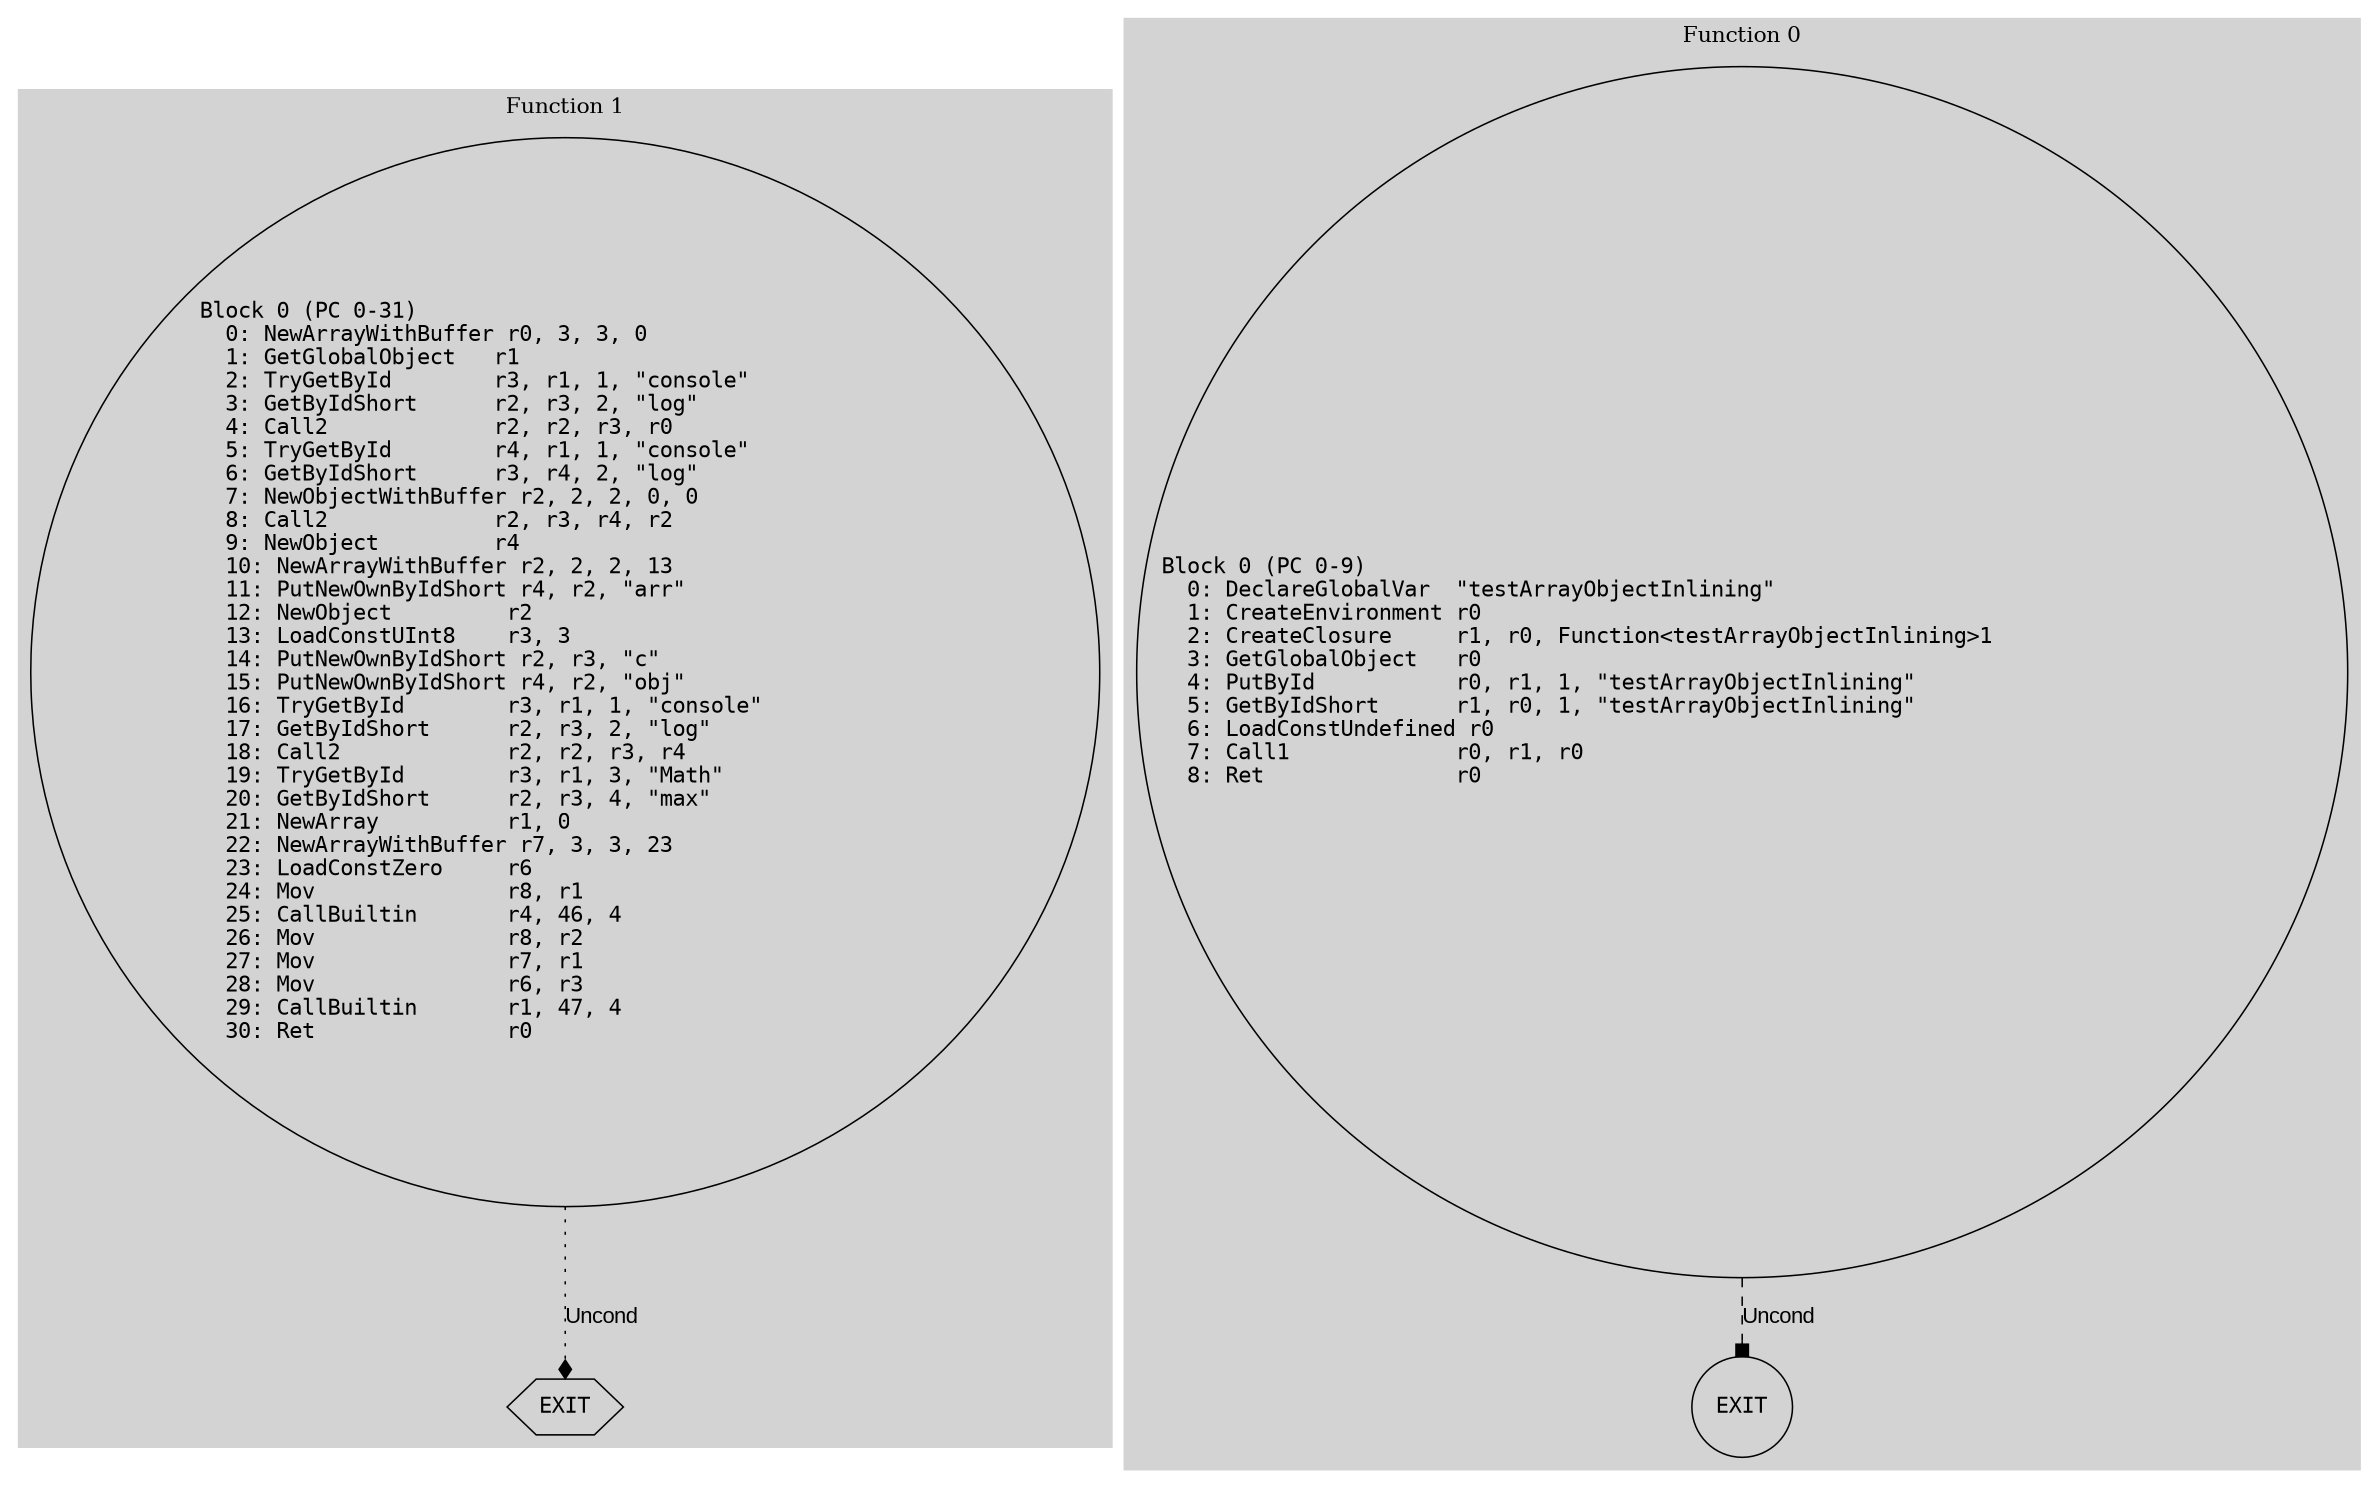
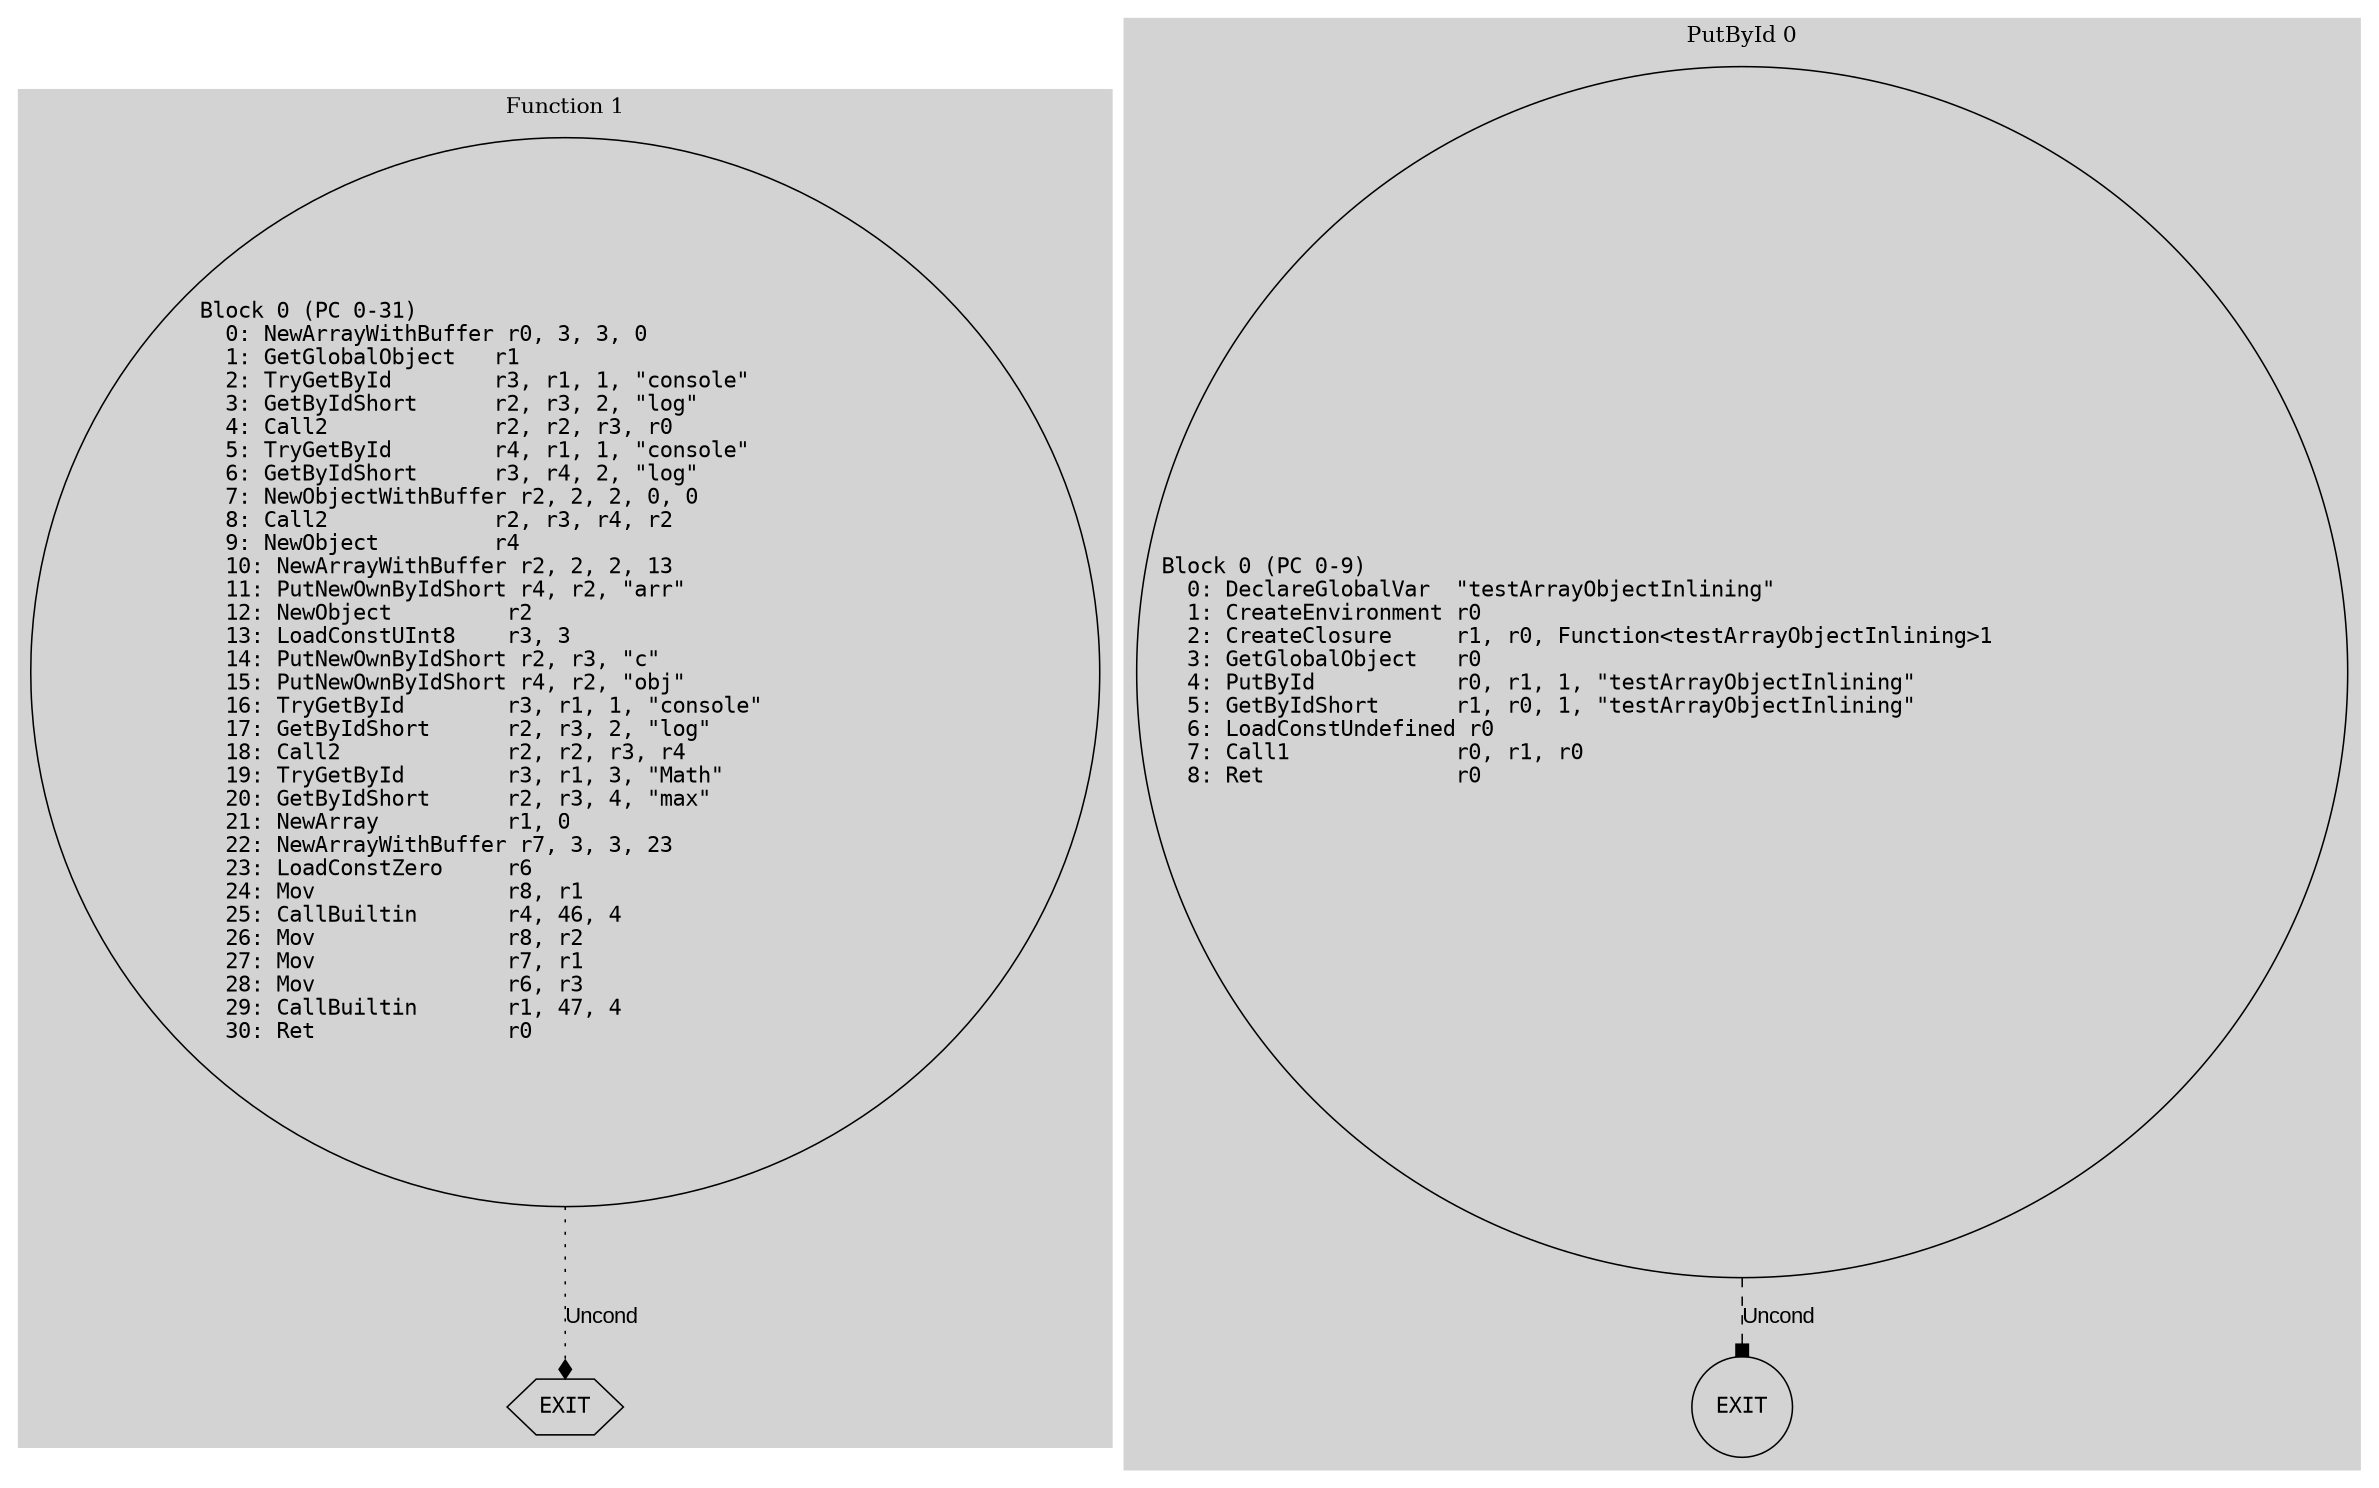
(1742, 36) -> (1742, 36)
